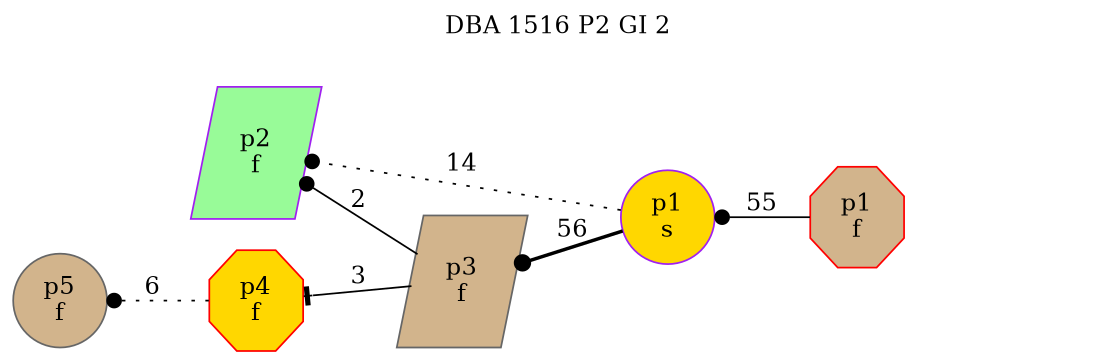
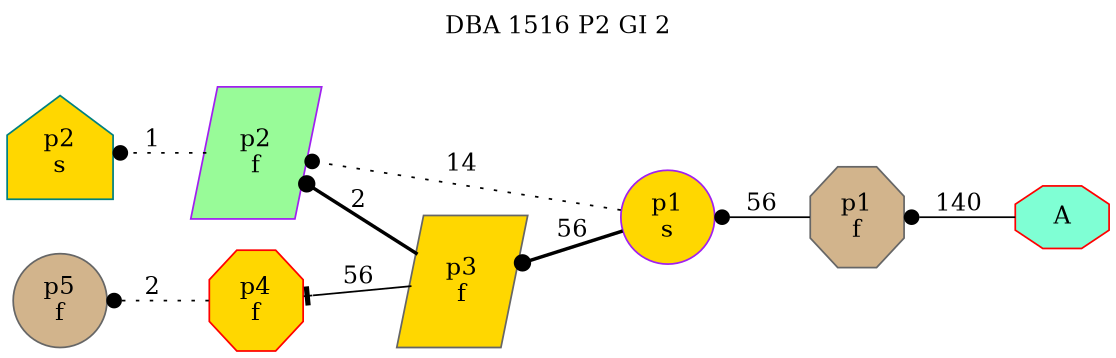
none -> (60, 153)
(762, 204) -> (762, 204)
(857, 217) -> (857, 217)
none -> (1062, 217)
(365, 221) -> (365, 221)
(359, 277) -> (359, 277)
(462, 281) -> (462, 281)
(153, 288) -> (153, 288)
